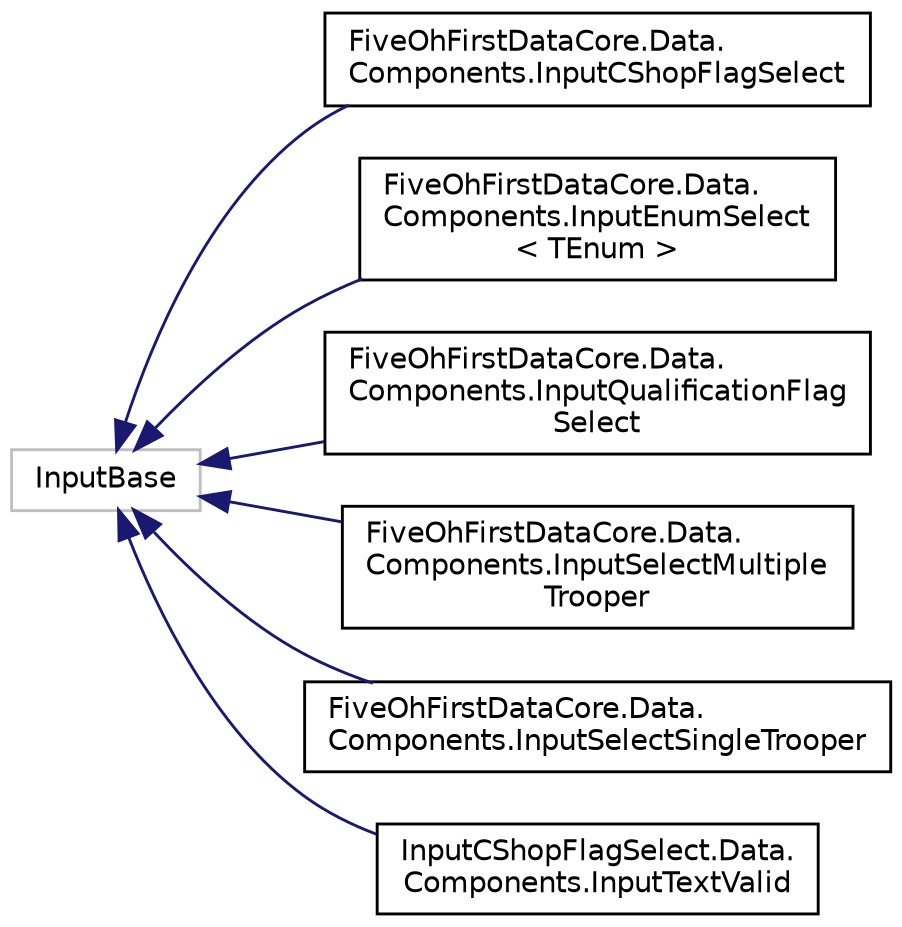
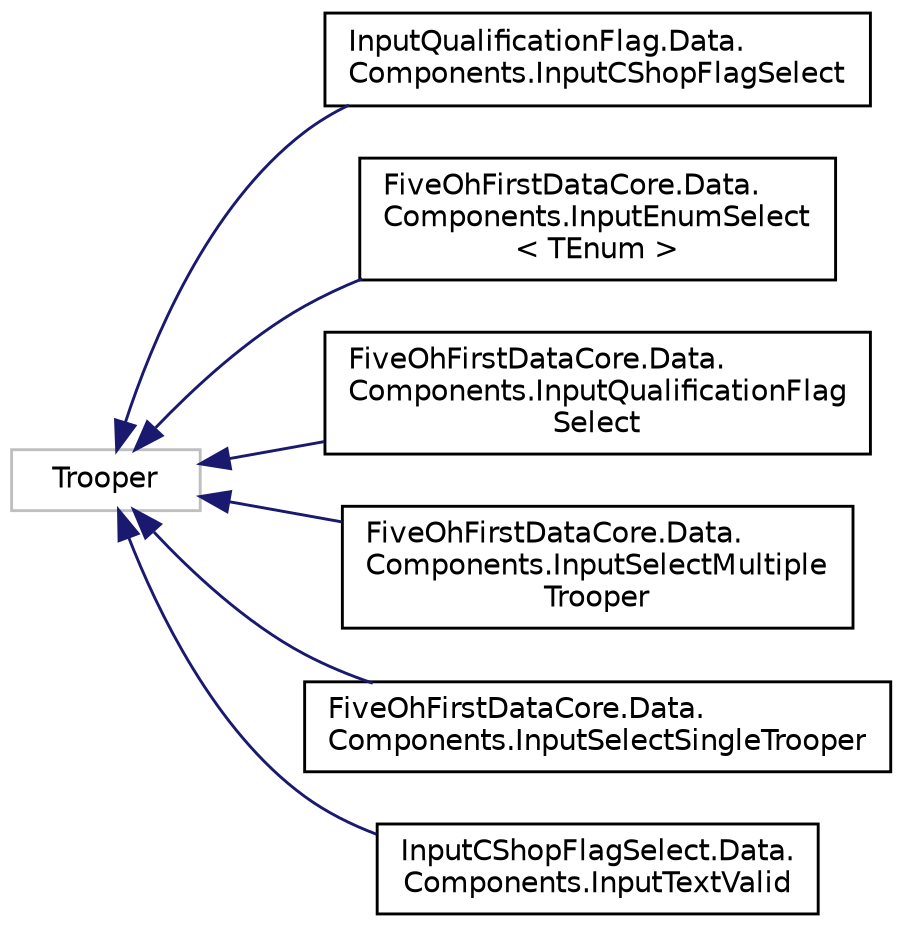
(598, 59) -> (598, 59)
(106, 480) -> (106, 480)
